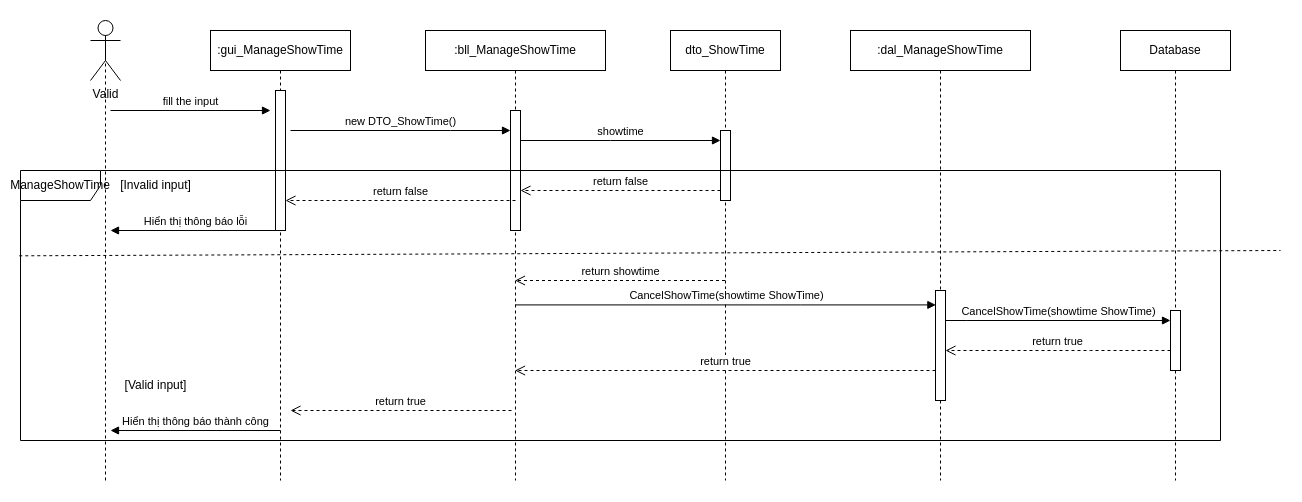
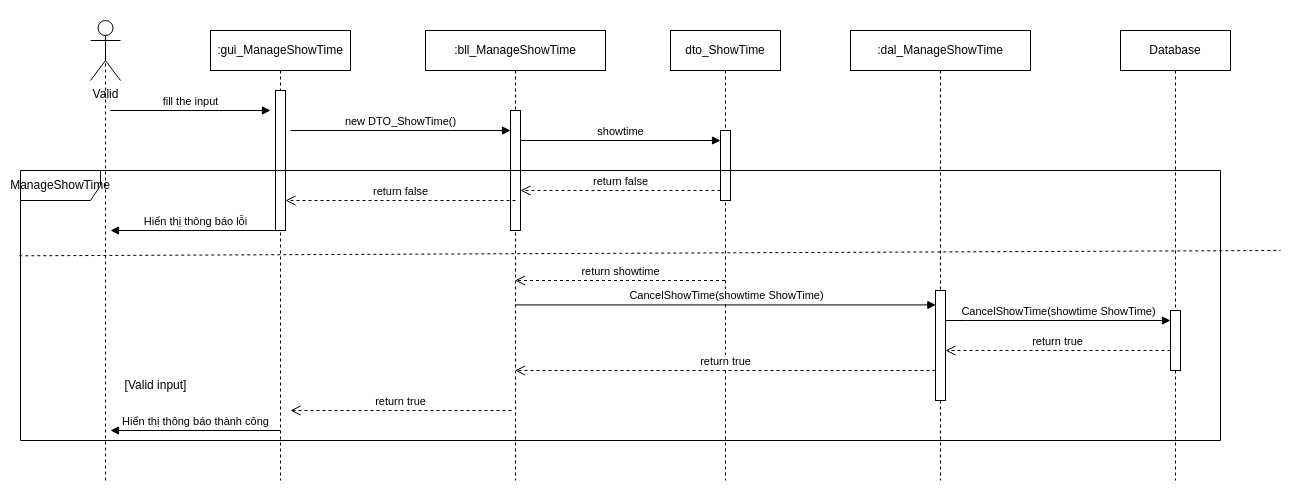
(156, 186) -> none
